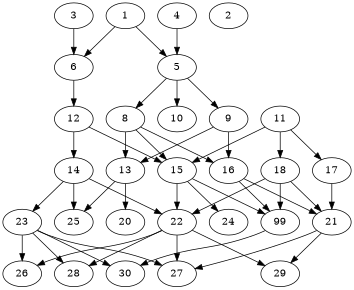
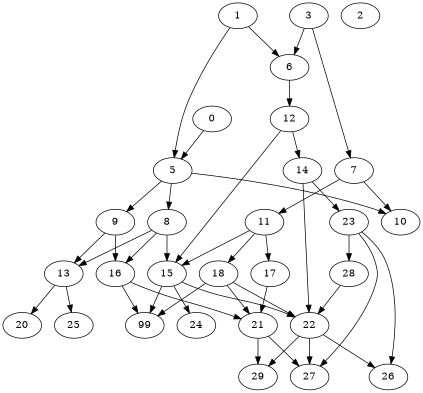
(177, 16) -> (212, 119)
none -> (354, 171)
(74, 193) -> none
(127, 247) -> (332, 297)
(125, 274) -> none
